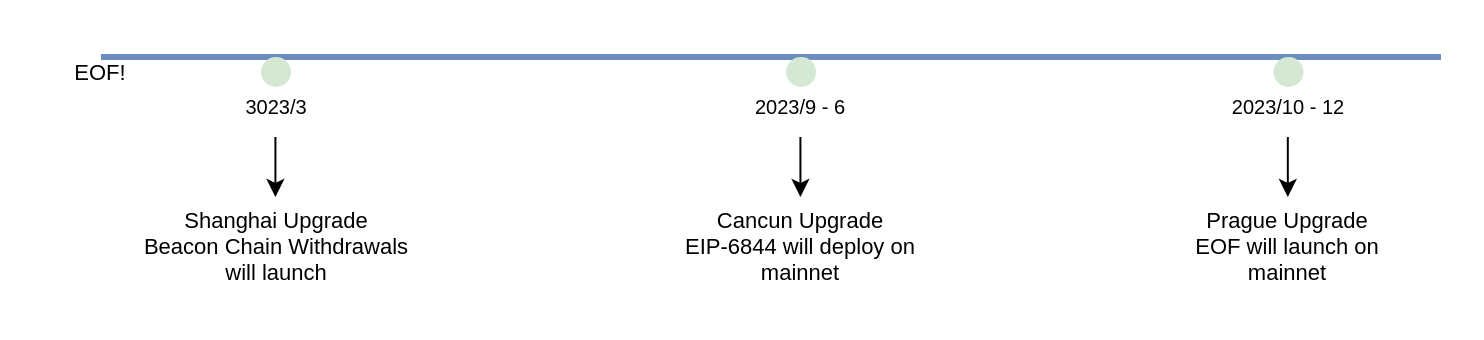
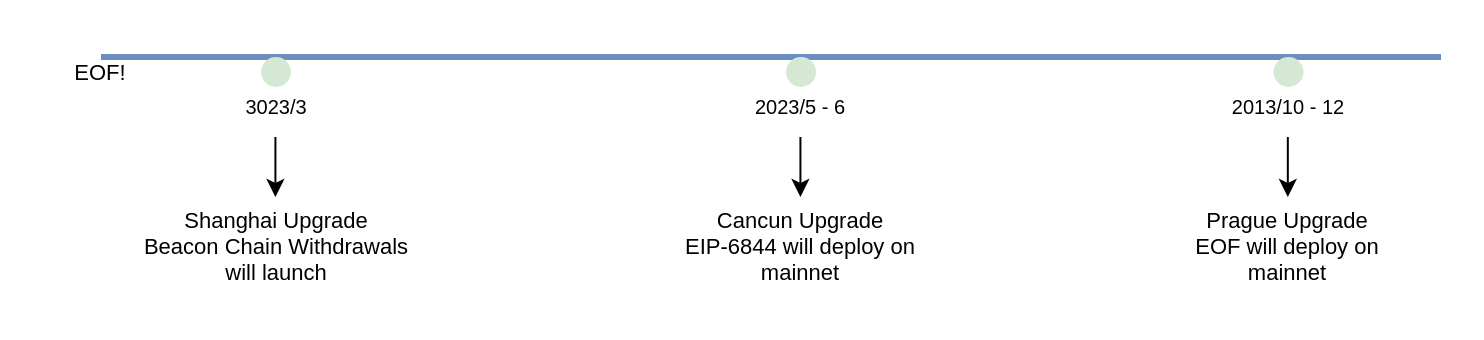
(801, 107) -> (801, 107)
(1289, 107) -> (1289, 107)
(1288, 247) -> (1288, 247)
